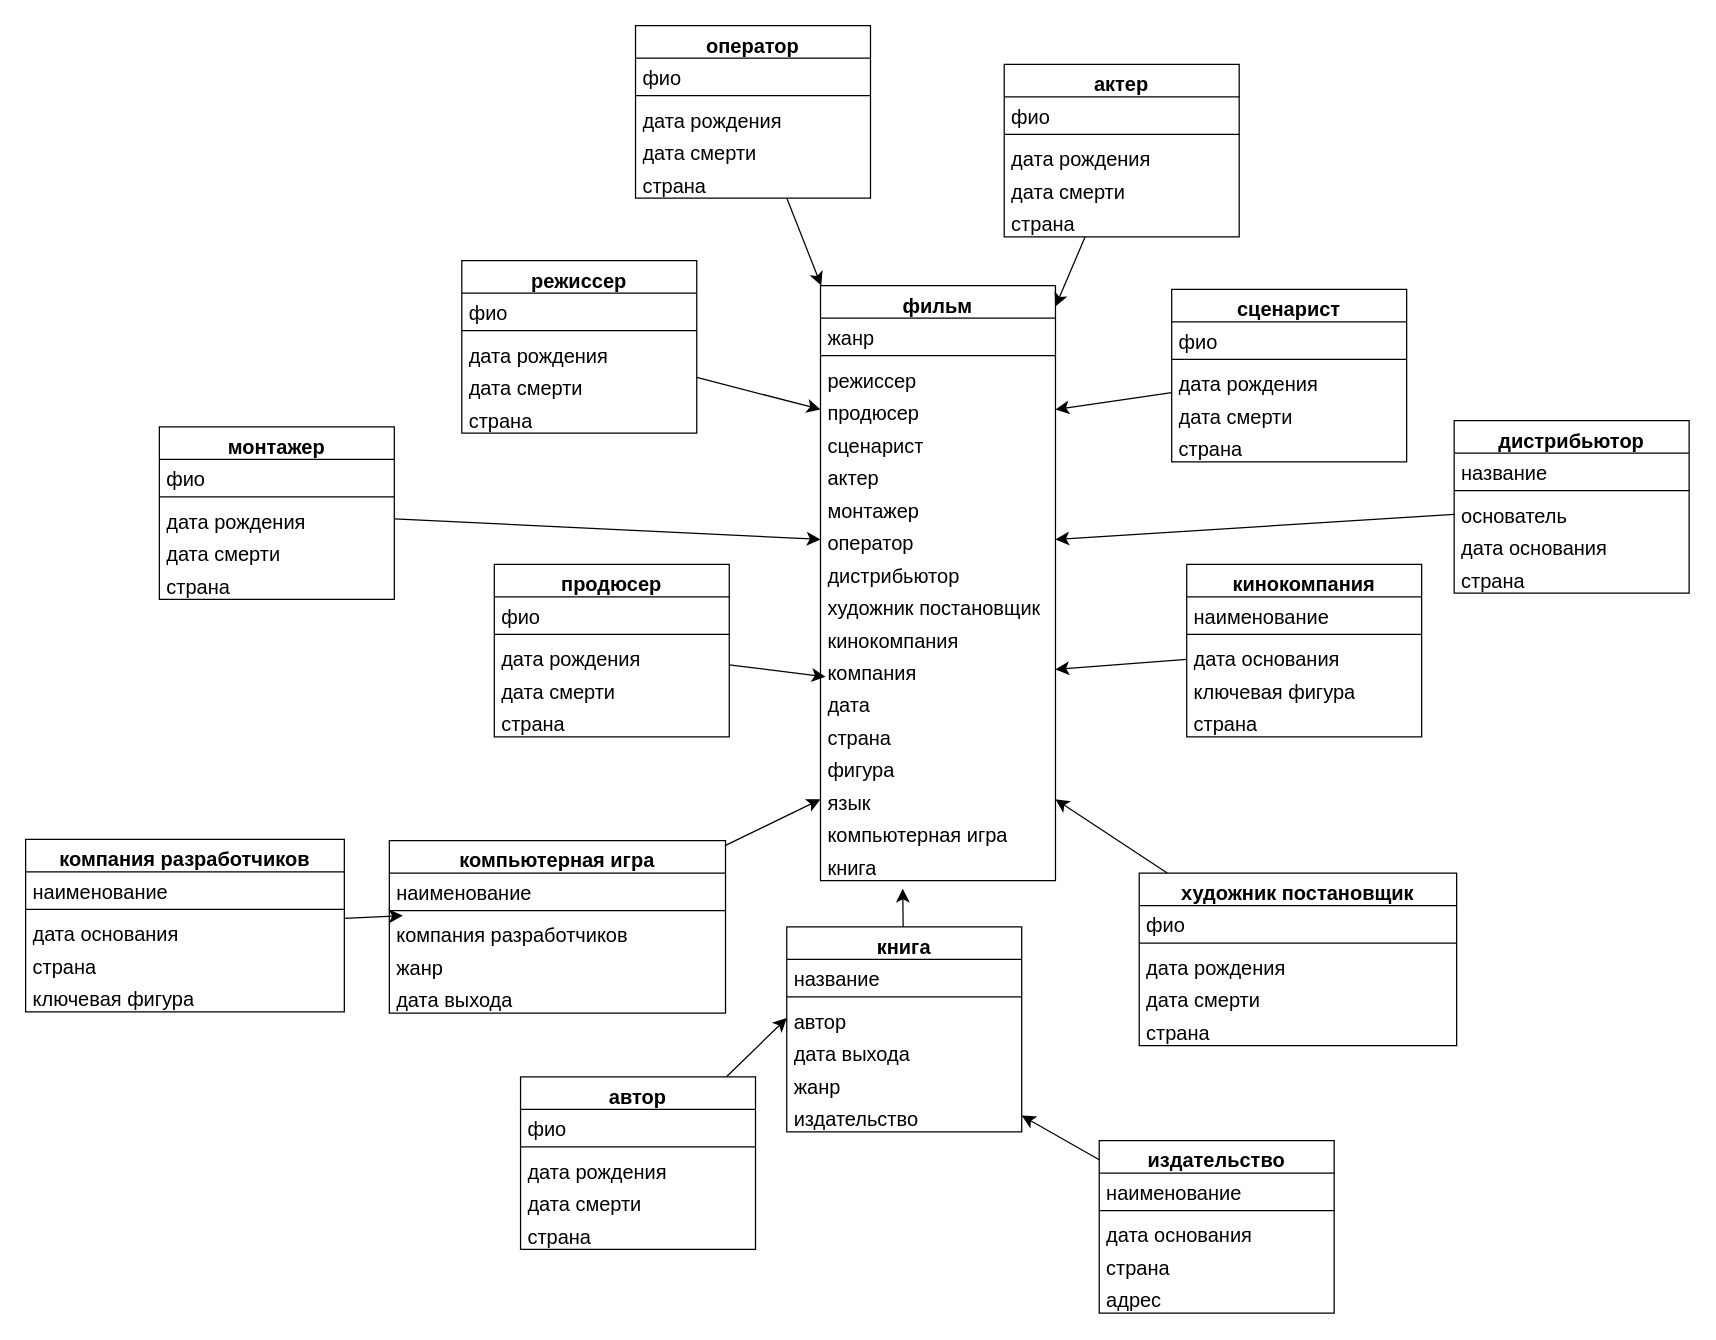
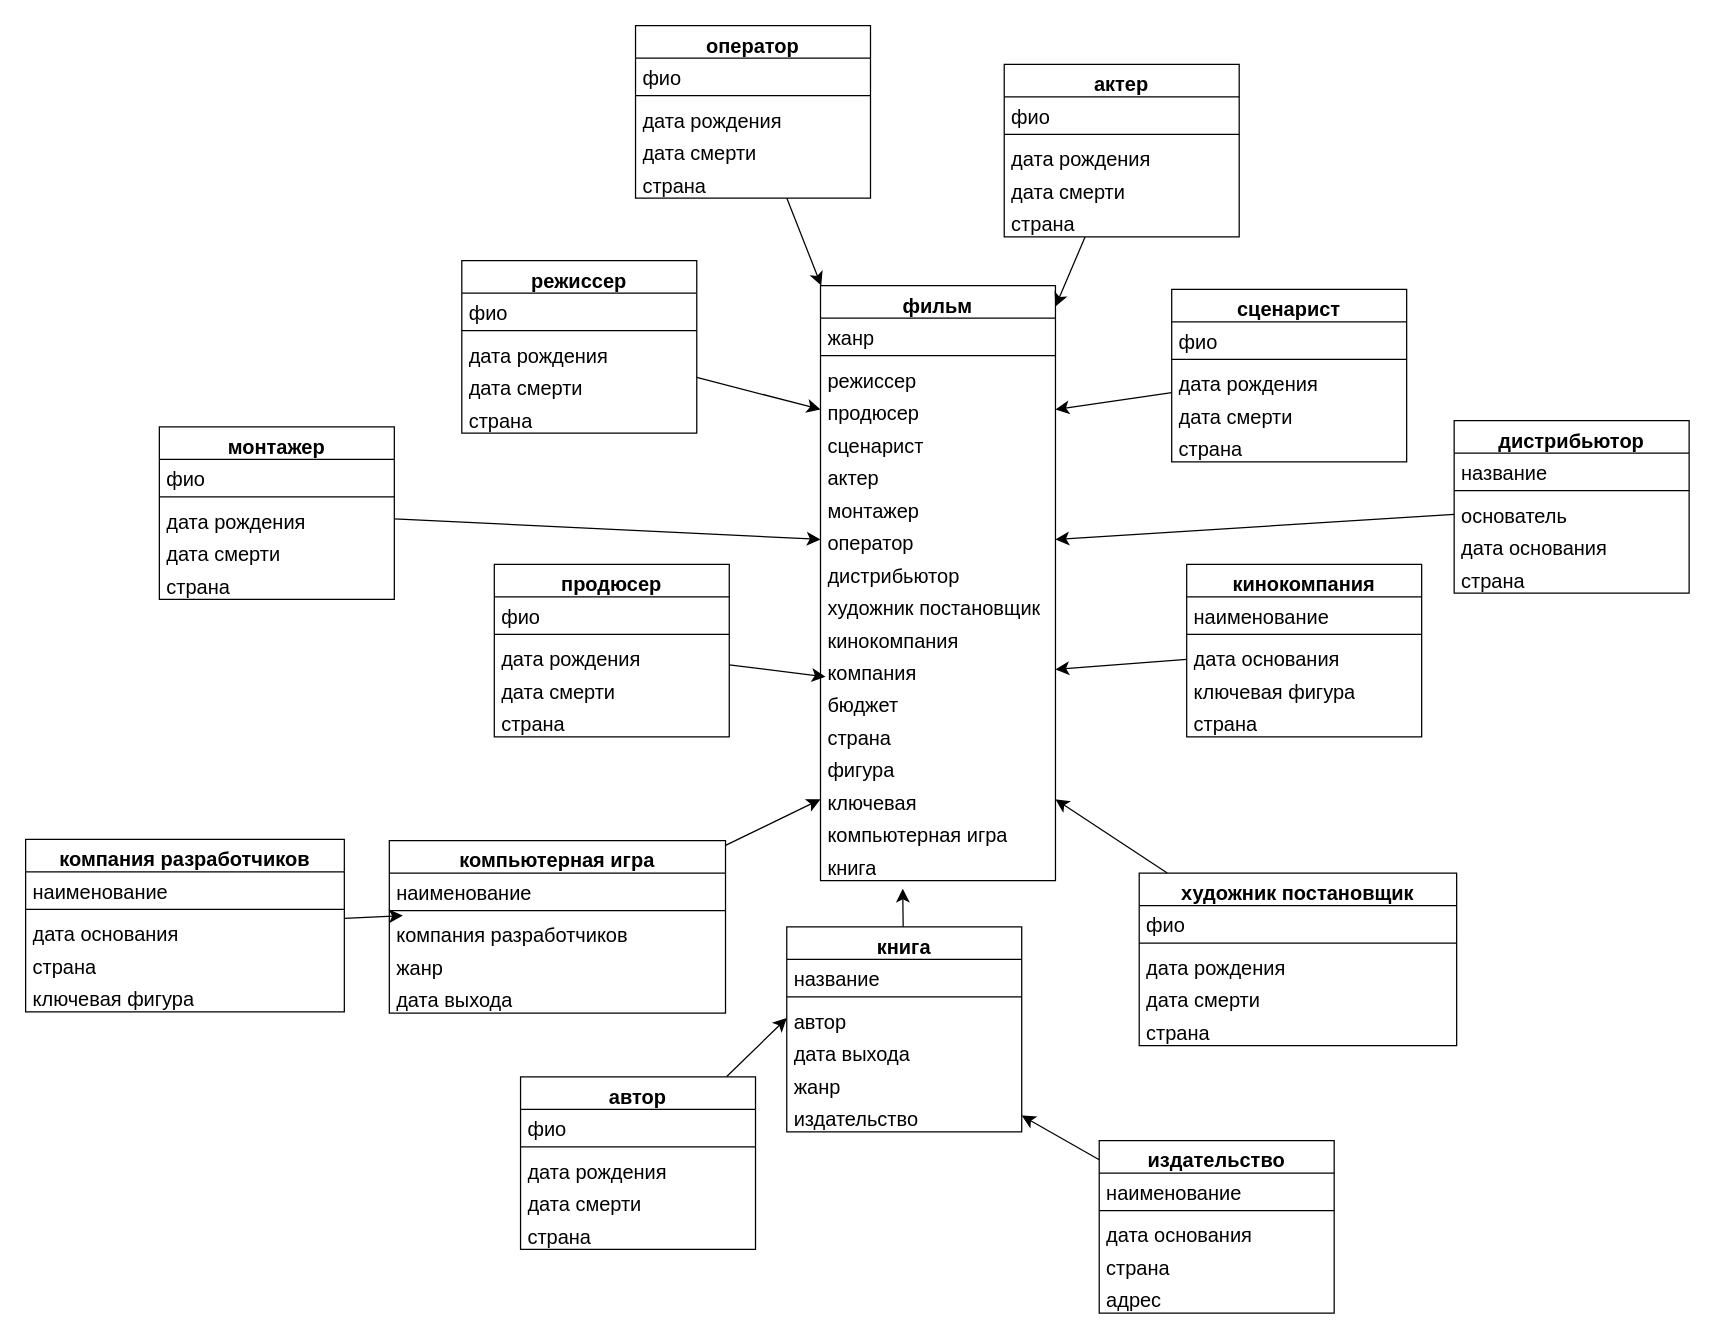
(851, 706) -> (862, 706)
(851, 804) -> (873, 804)
